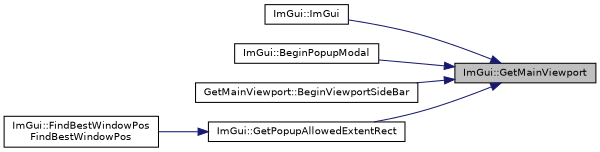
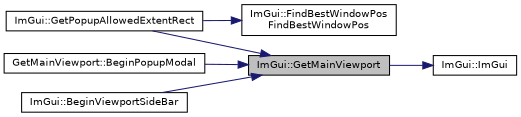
(421, 35) -> (406, 65)
(307, 54) -> (104, 63)
(307, 93) -> (104, 102)
(178, 132) -> (217, 21)
